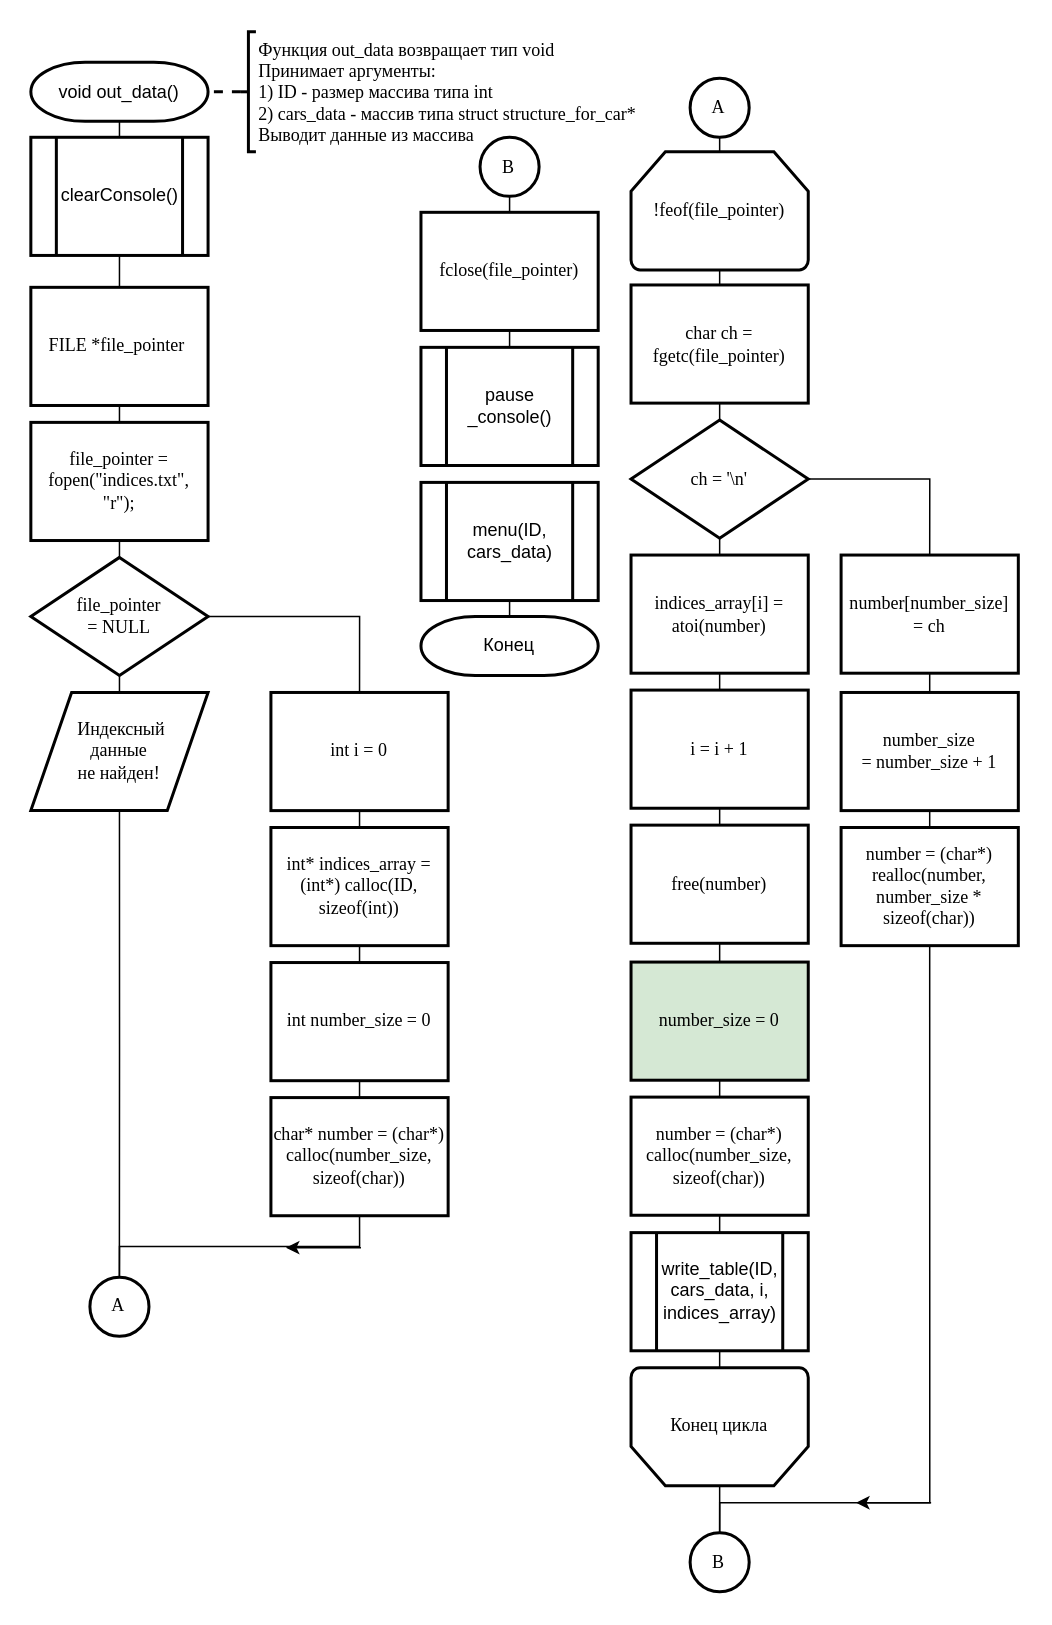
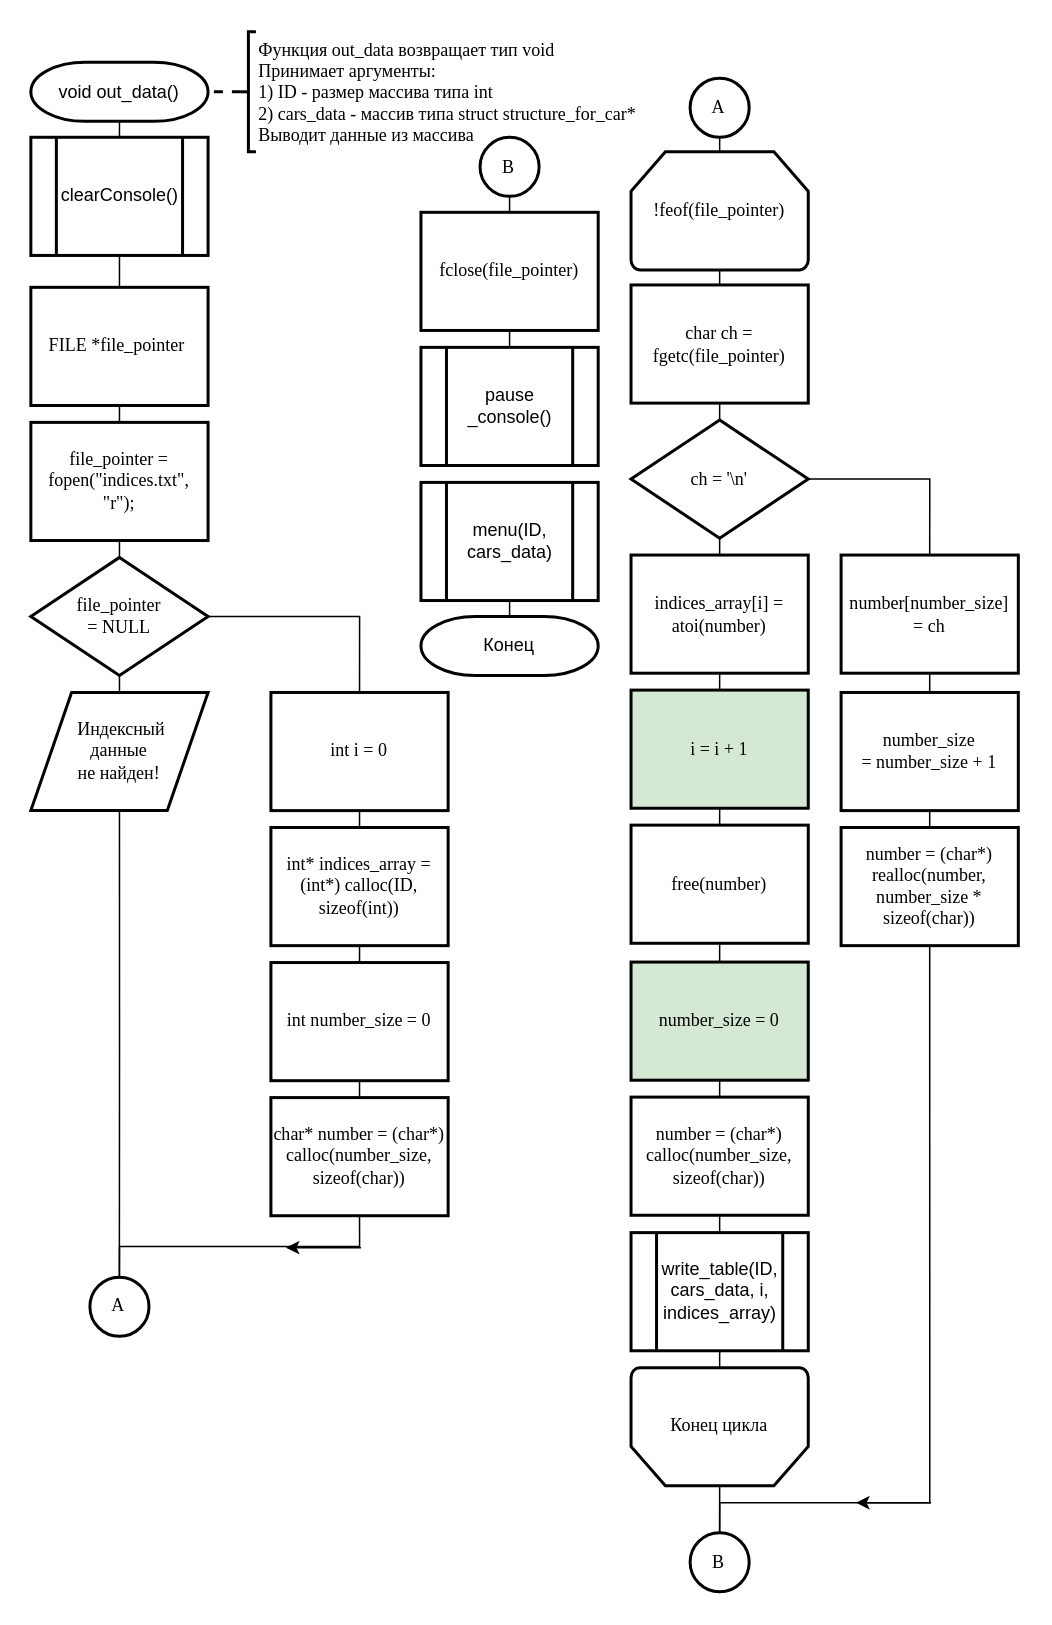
(719, 749) -> (719, 749)
